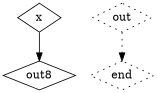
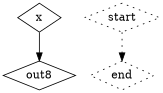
(122, 18) -> (122, 18)
